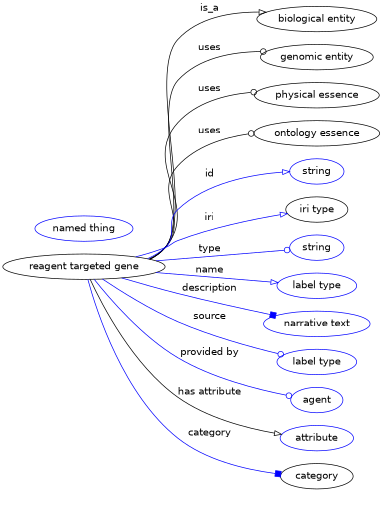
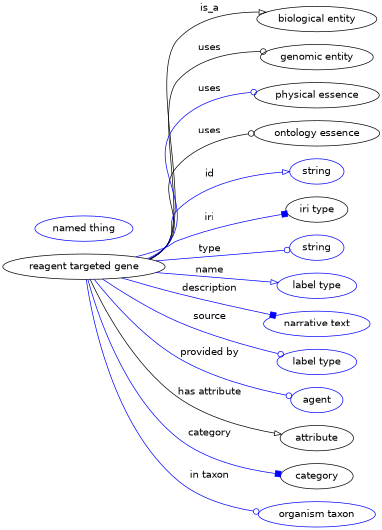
(165, 155) -> (165, 155)
(206, 231) -> (206, 231)
(317, 438) -> (317, 438)
none -> (317, 514)
